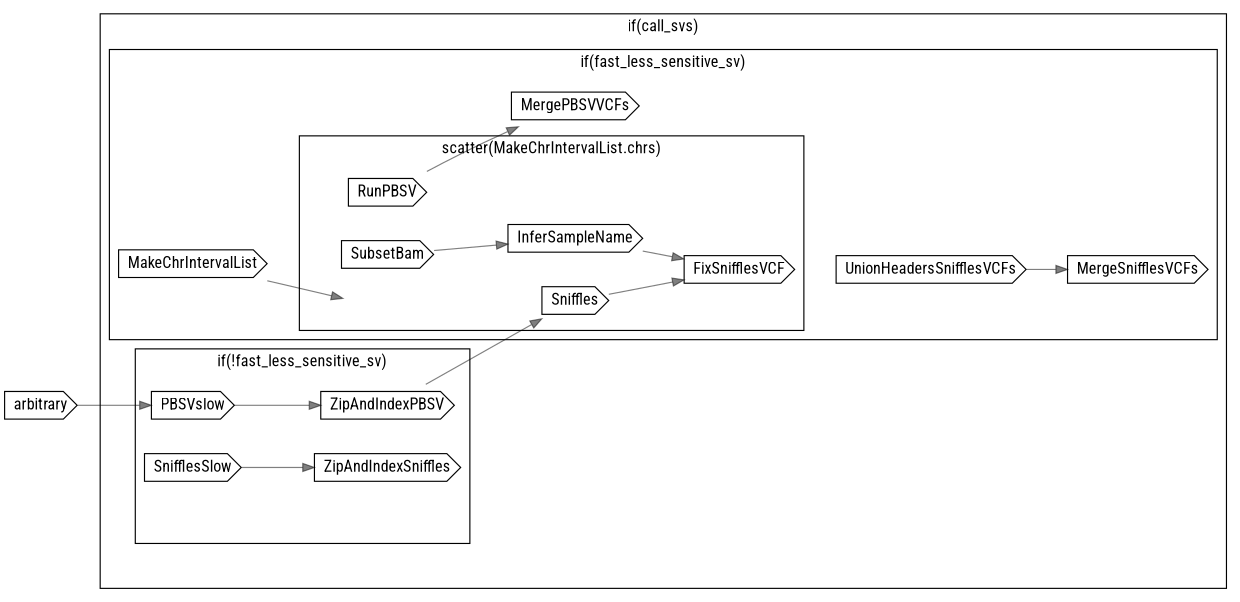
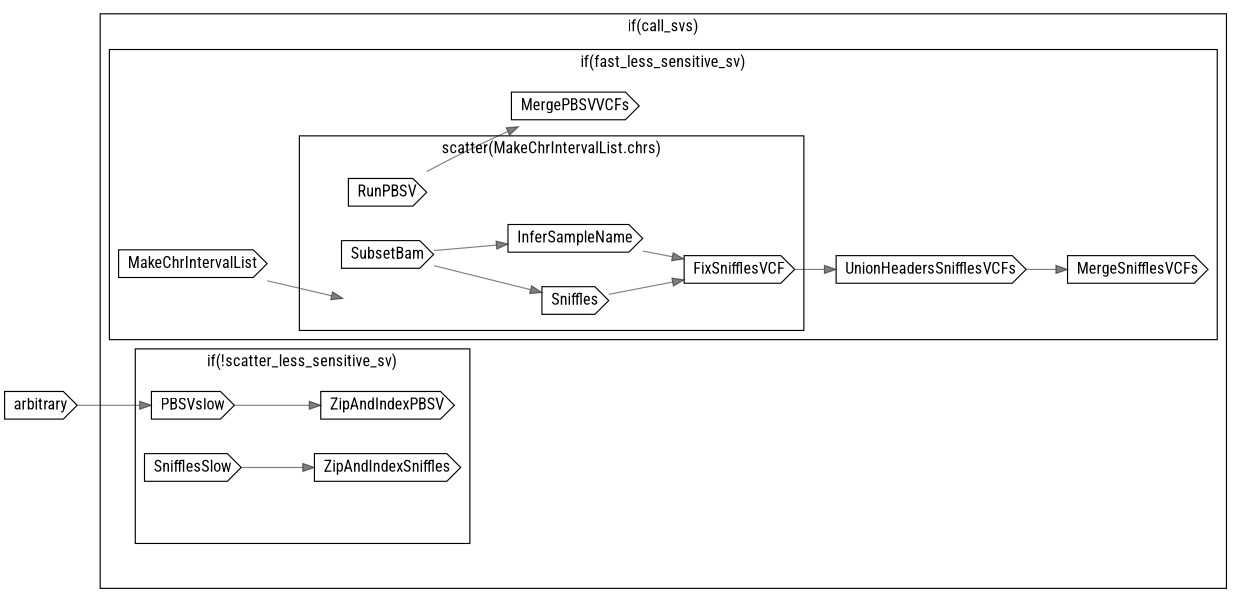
none -> (811, 269)
(479, 354) -> (482, 278)
(303, 362) -> (303, 362)
